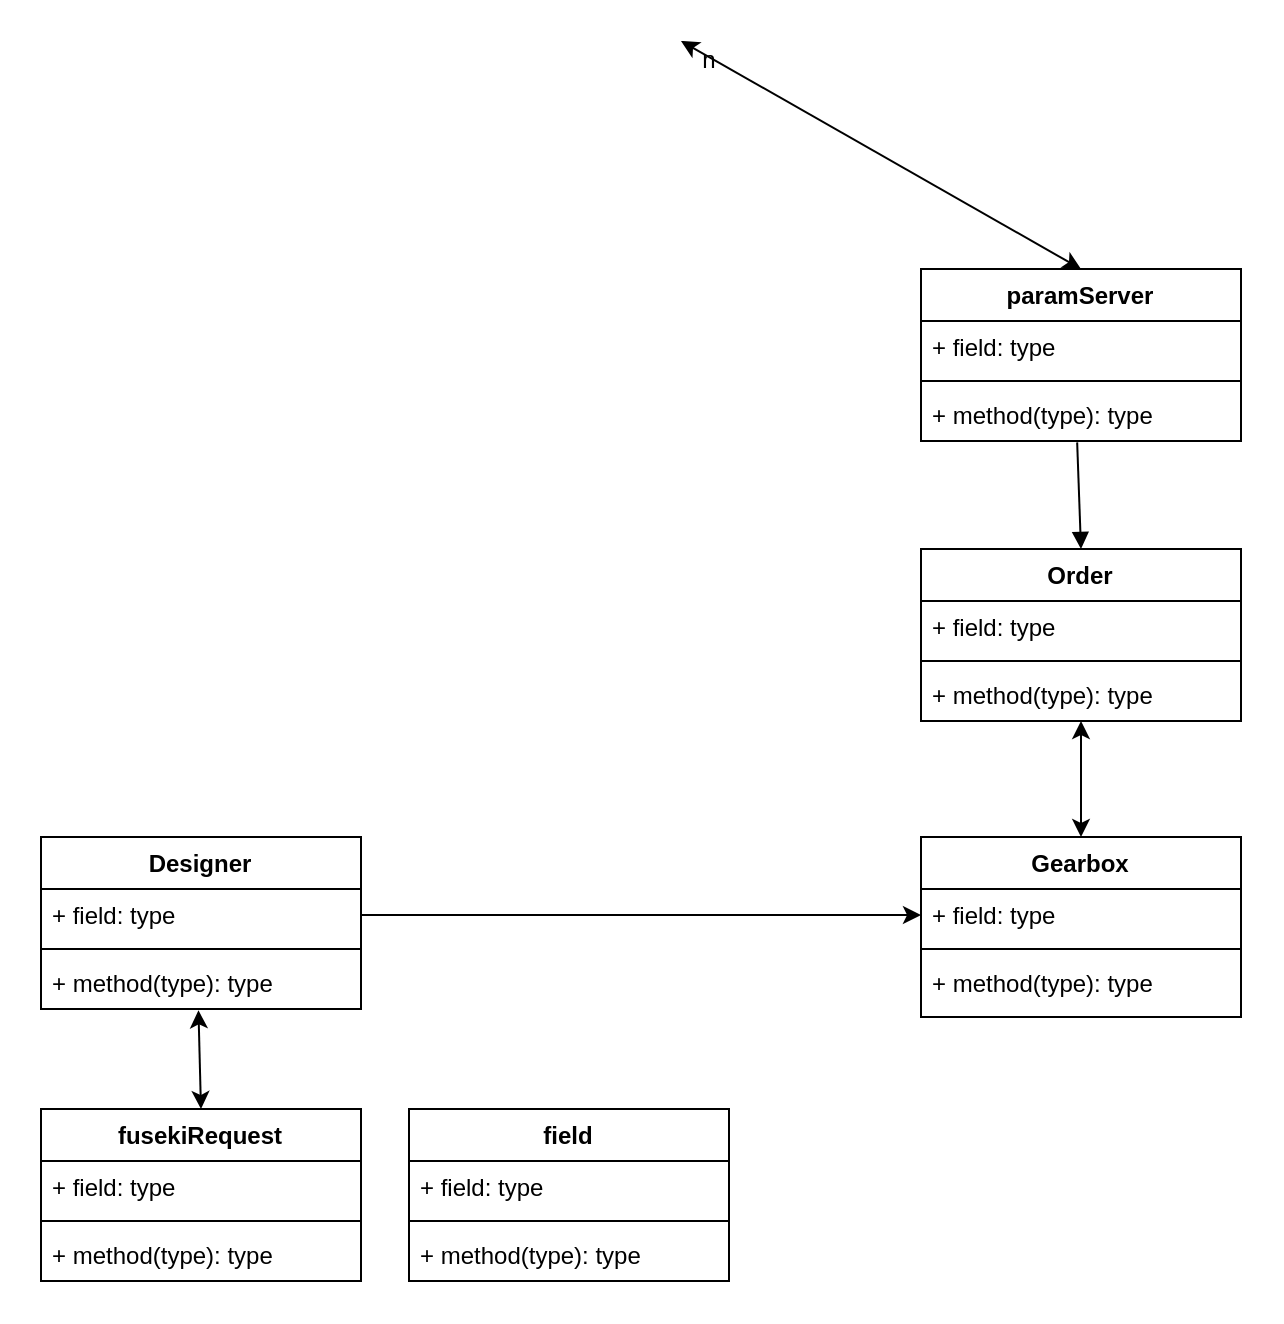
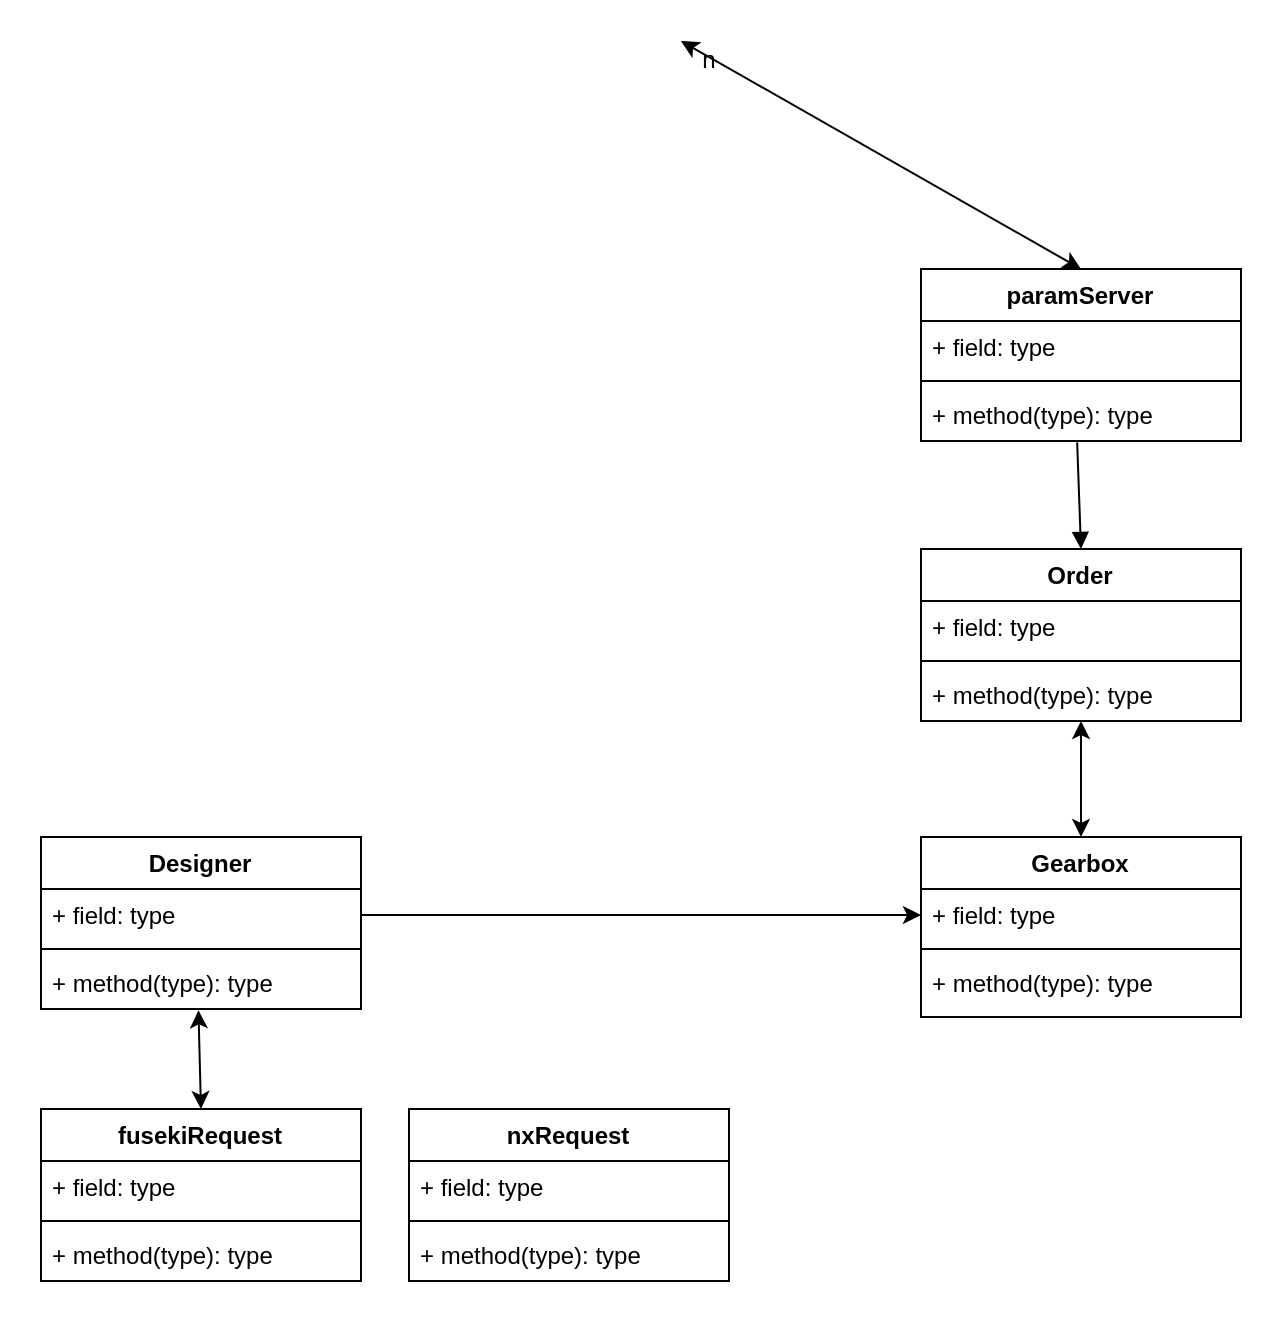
(568, 1136) -> (568, 1136)
